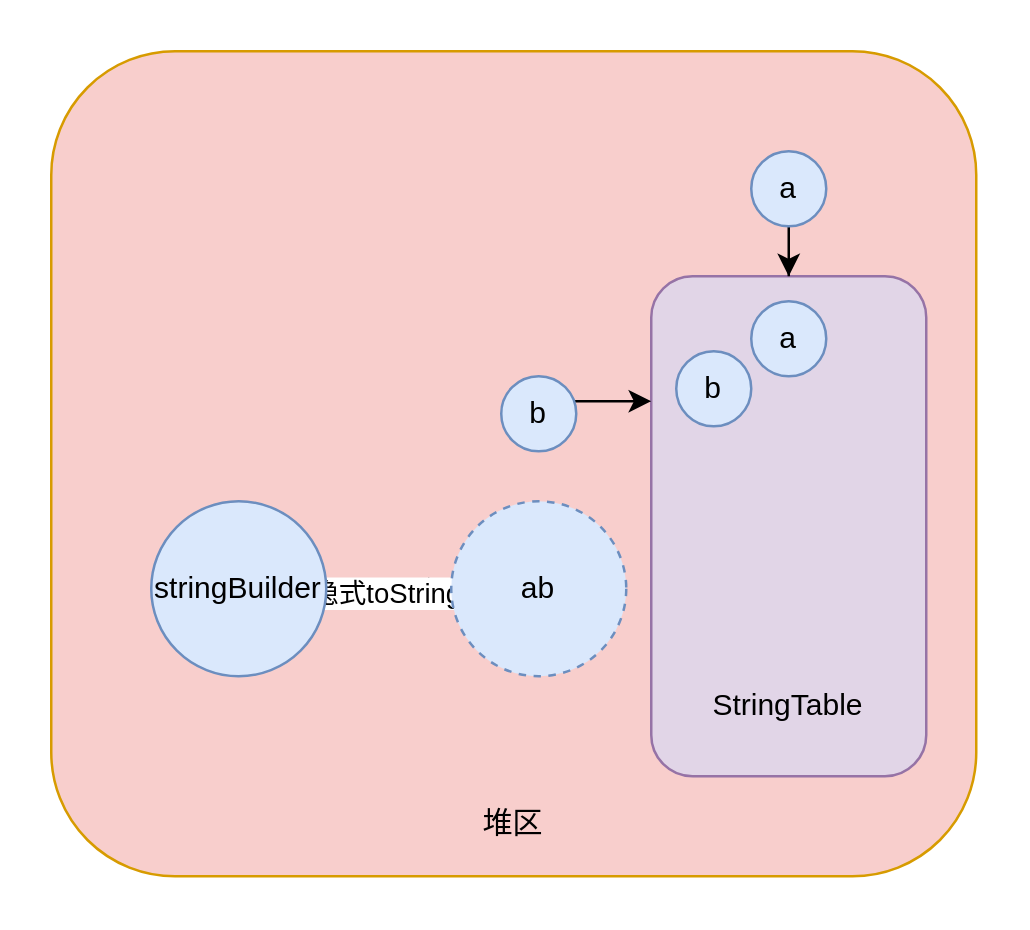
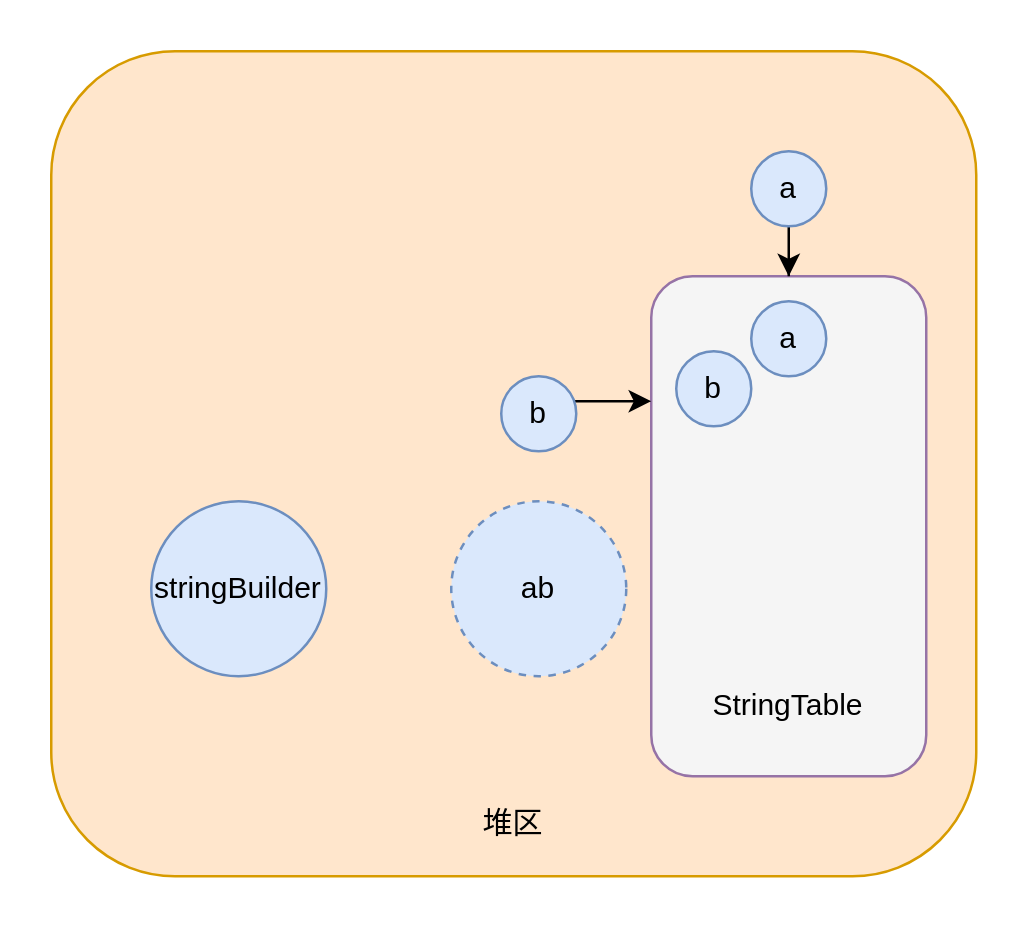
(514, 464) -> (514, 464)
(789, 526) -> (789, 526)
(380, 589) -> none
